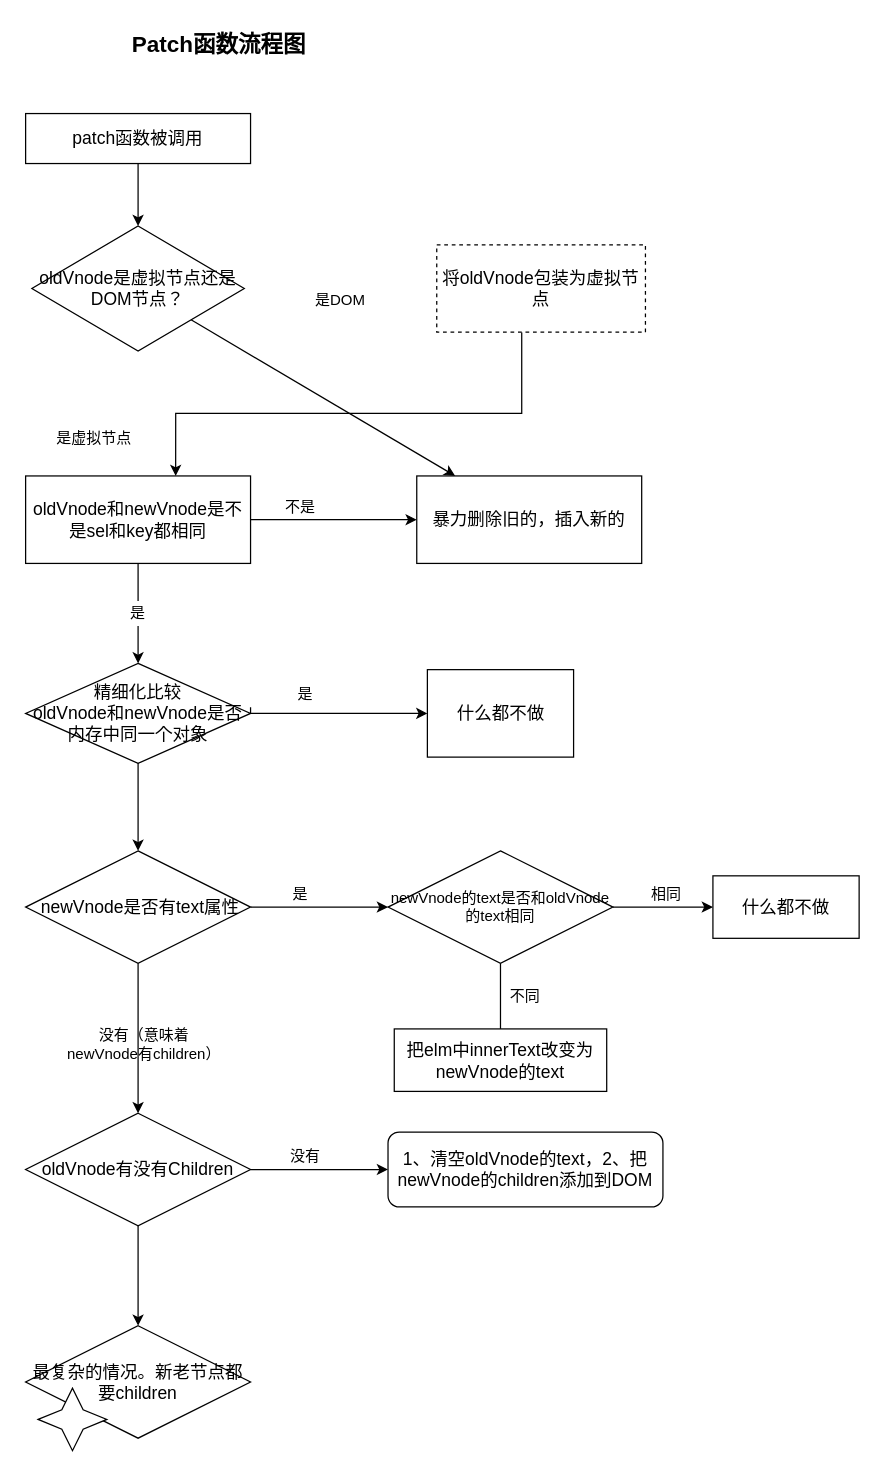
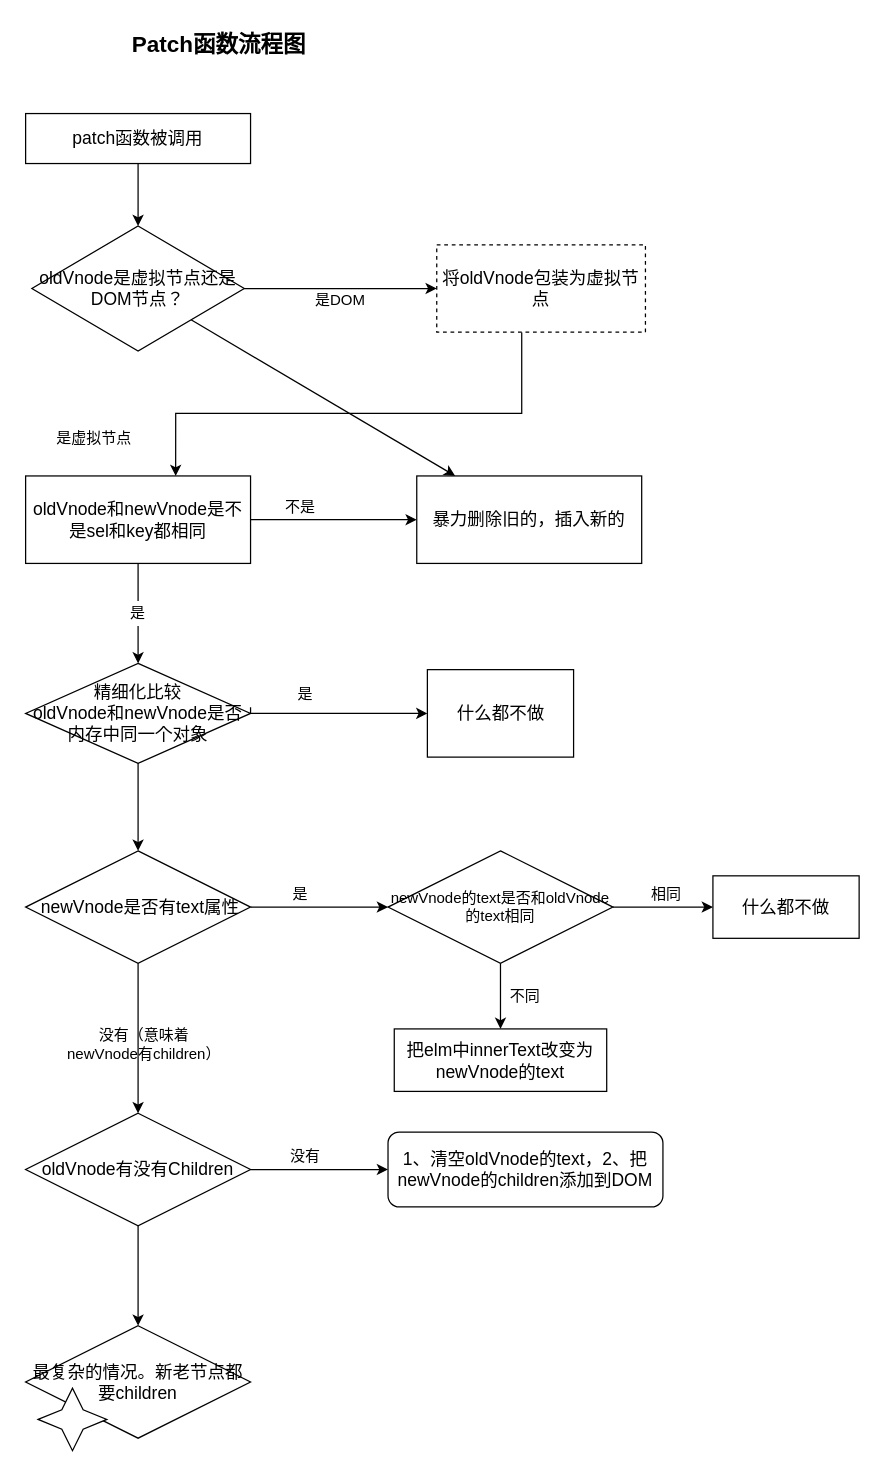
none -> (337, 288)
(501, 1022) -> (501, 1023)
